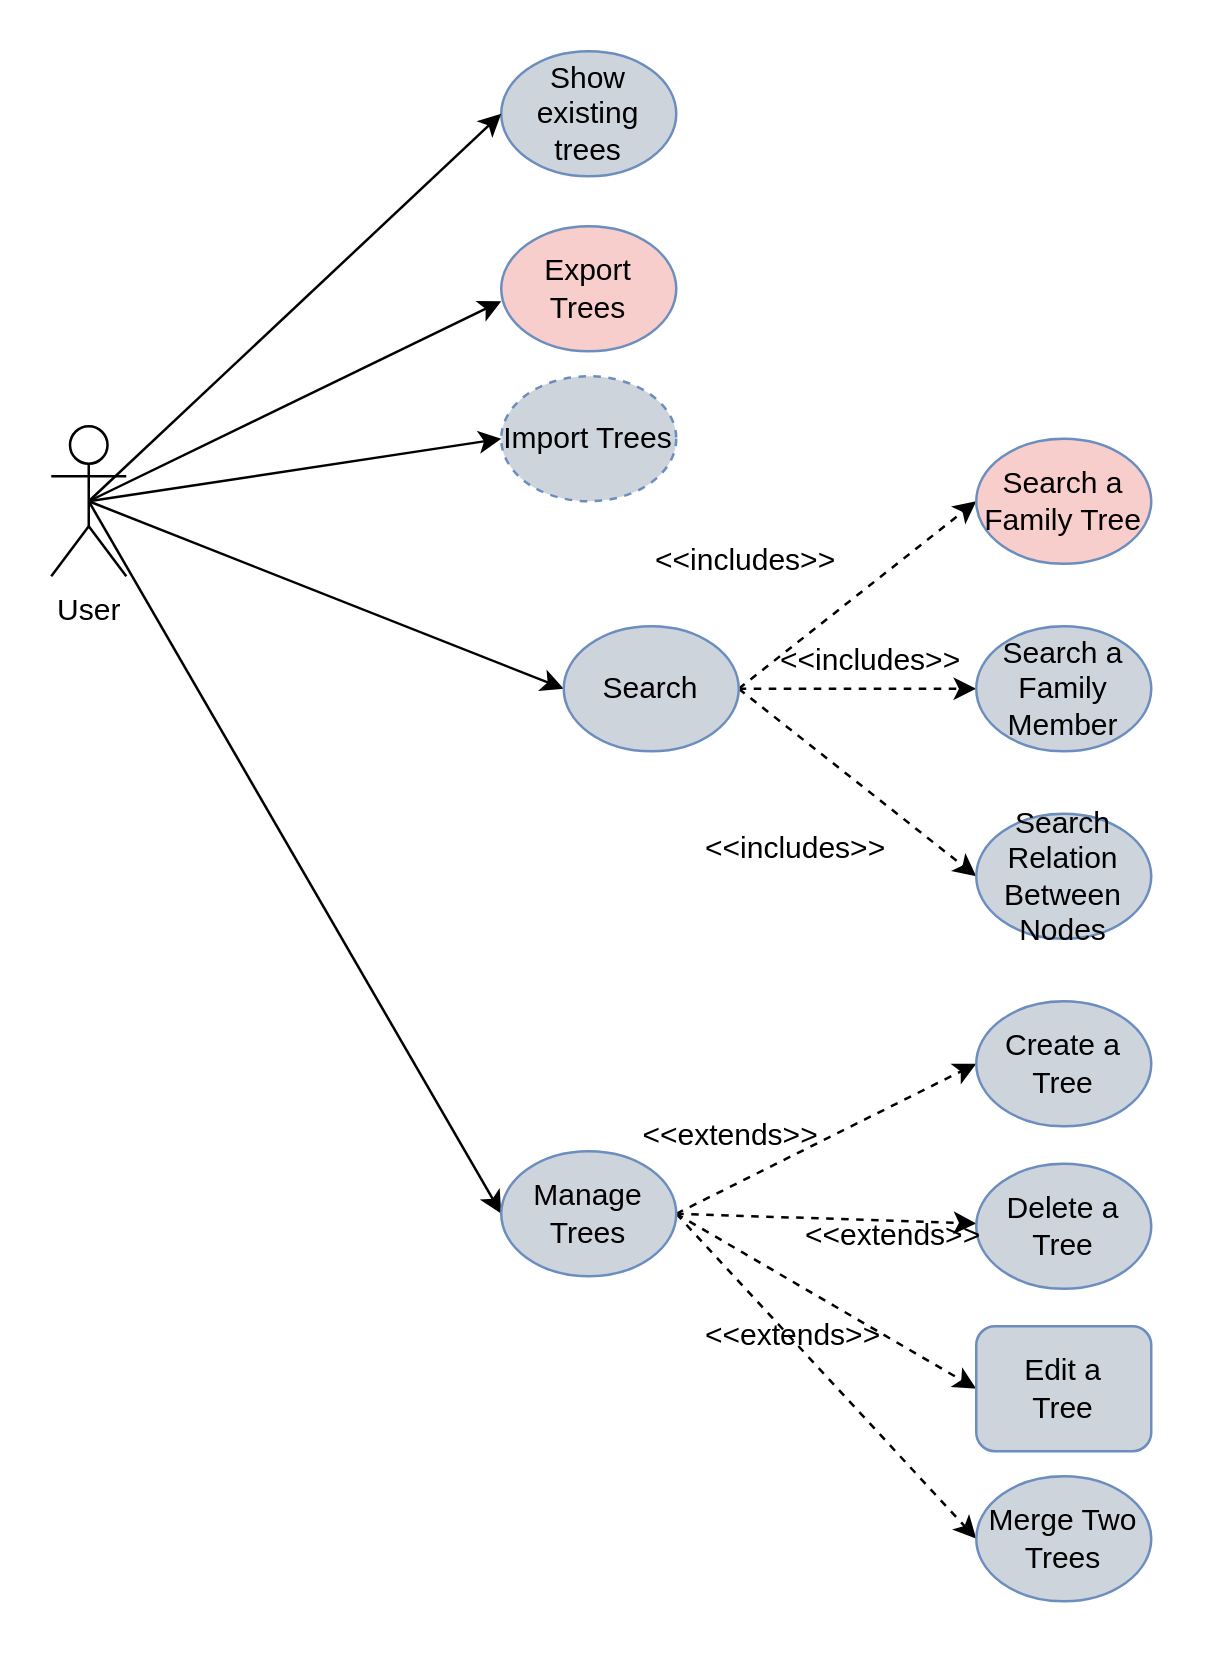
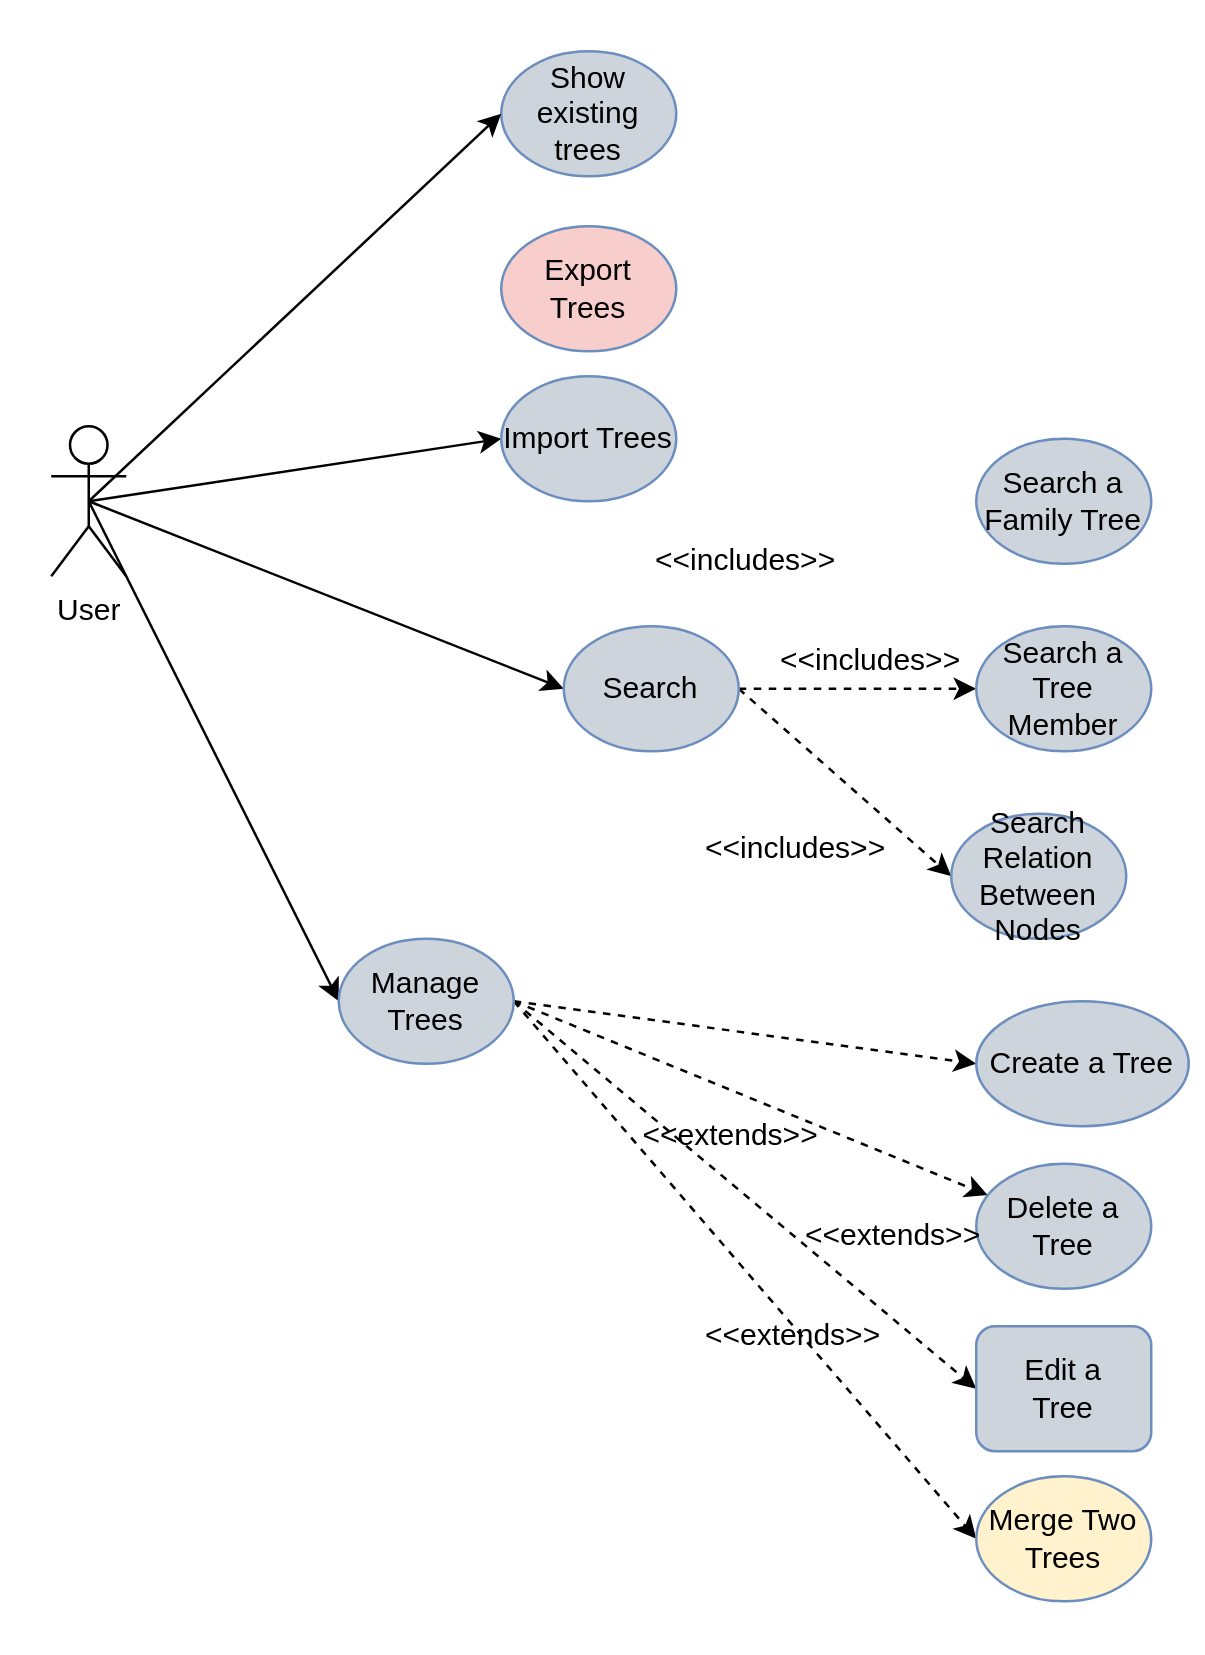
(306, 396) -> none
(589, 439) -> (589, 439)
(1064, 501) -> (1064, 501)
(854, 597) -> none
(1064, 689) -> (1064, 689)
(1064, 876) -> (1039, 876)
(1064, 1064) -> (1083, 1064)
(589, 1214) -> (426, 1001)
(1064, 1539) -> (1064, 1539)
